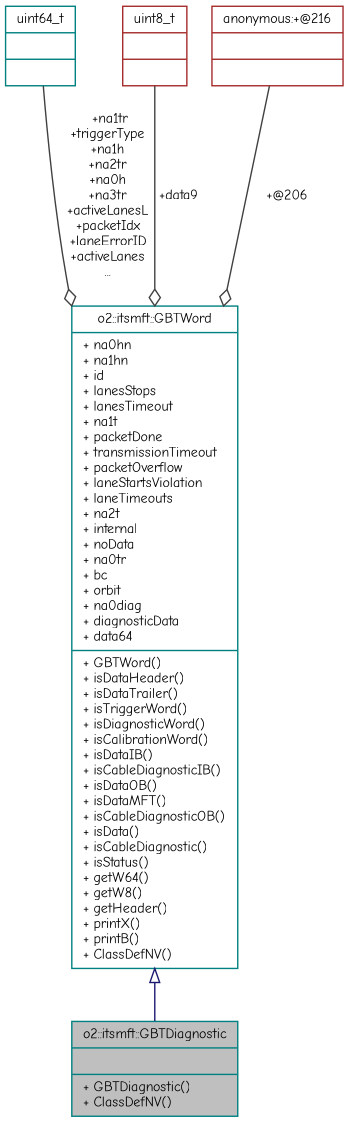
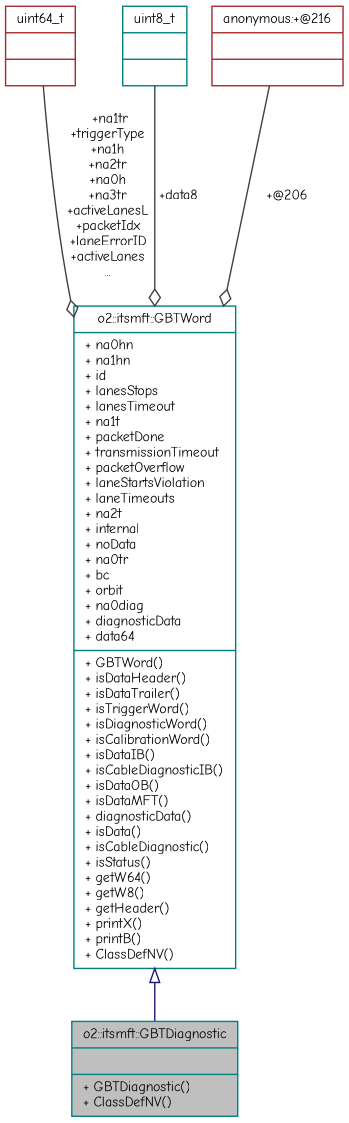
(40, 46) -> (40, 46)
(155, 46) -> (155, 46)
(176, 196) -> (176, 196)
(155, 816) -> (139, 816)
